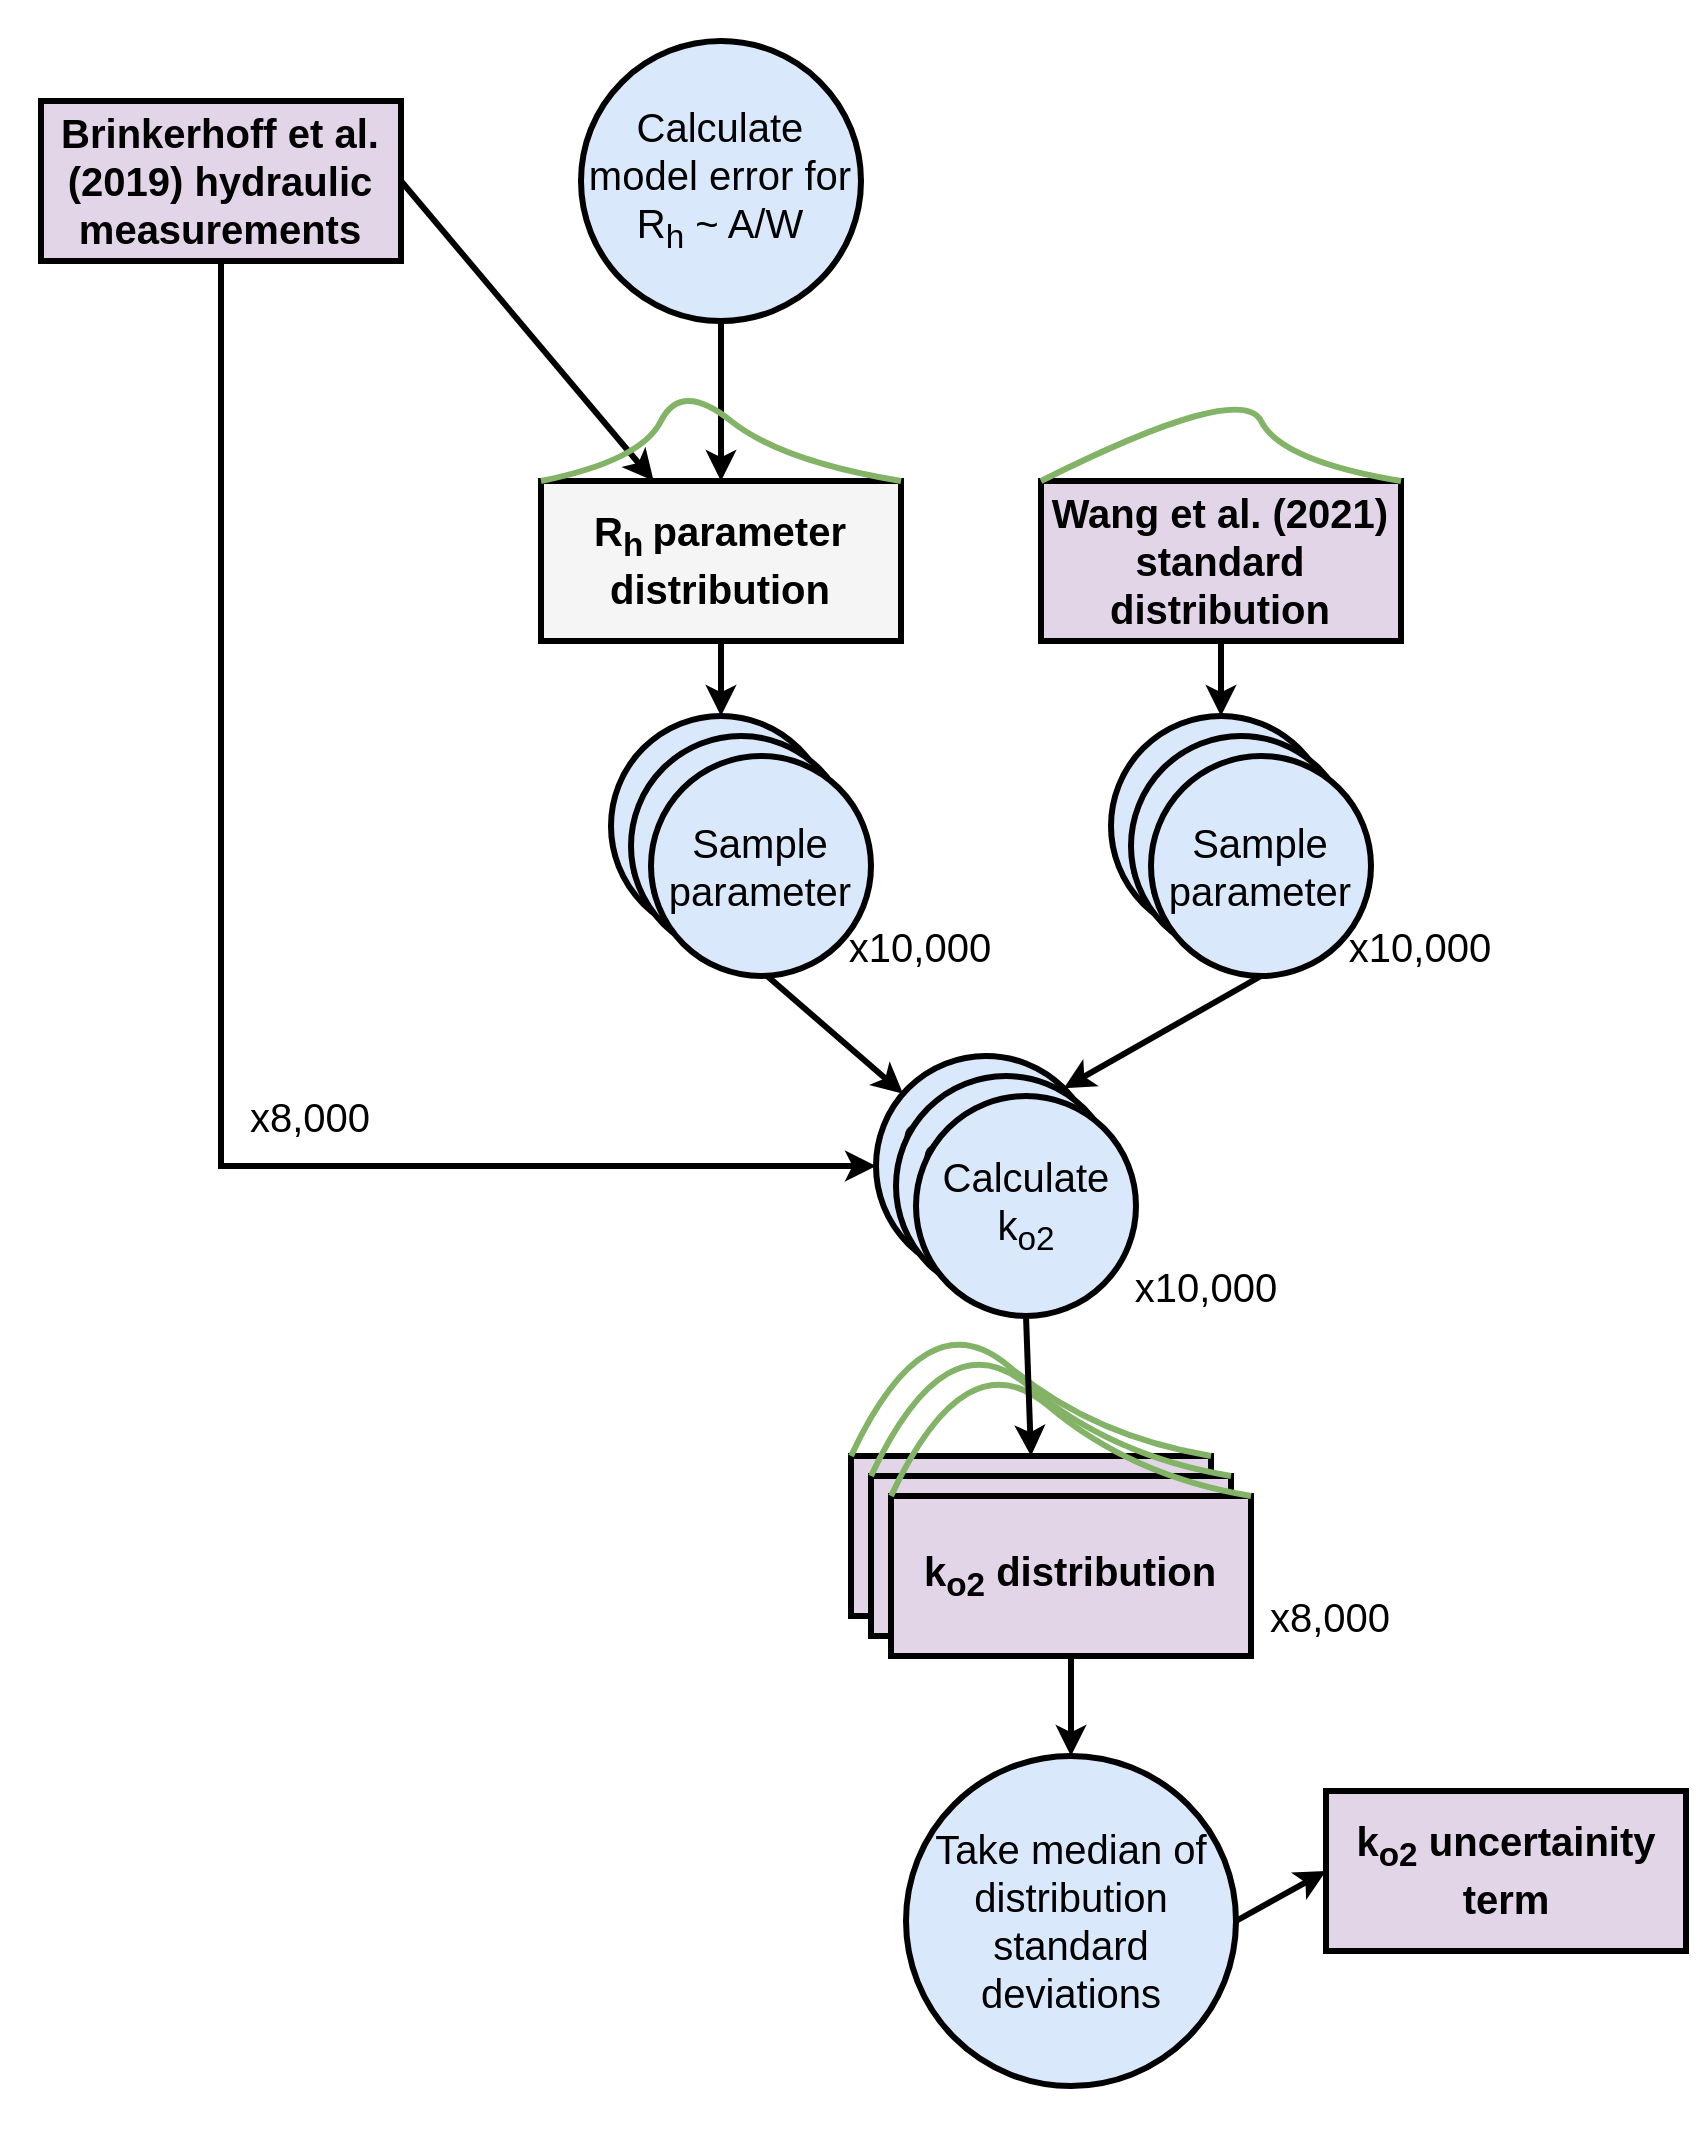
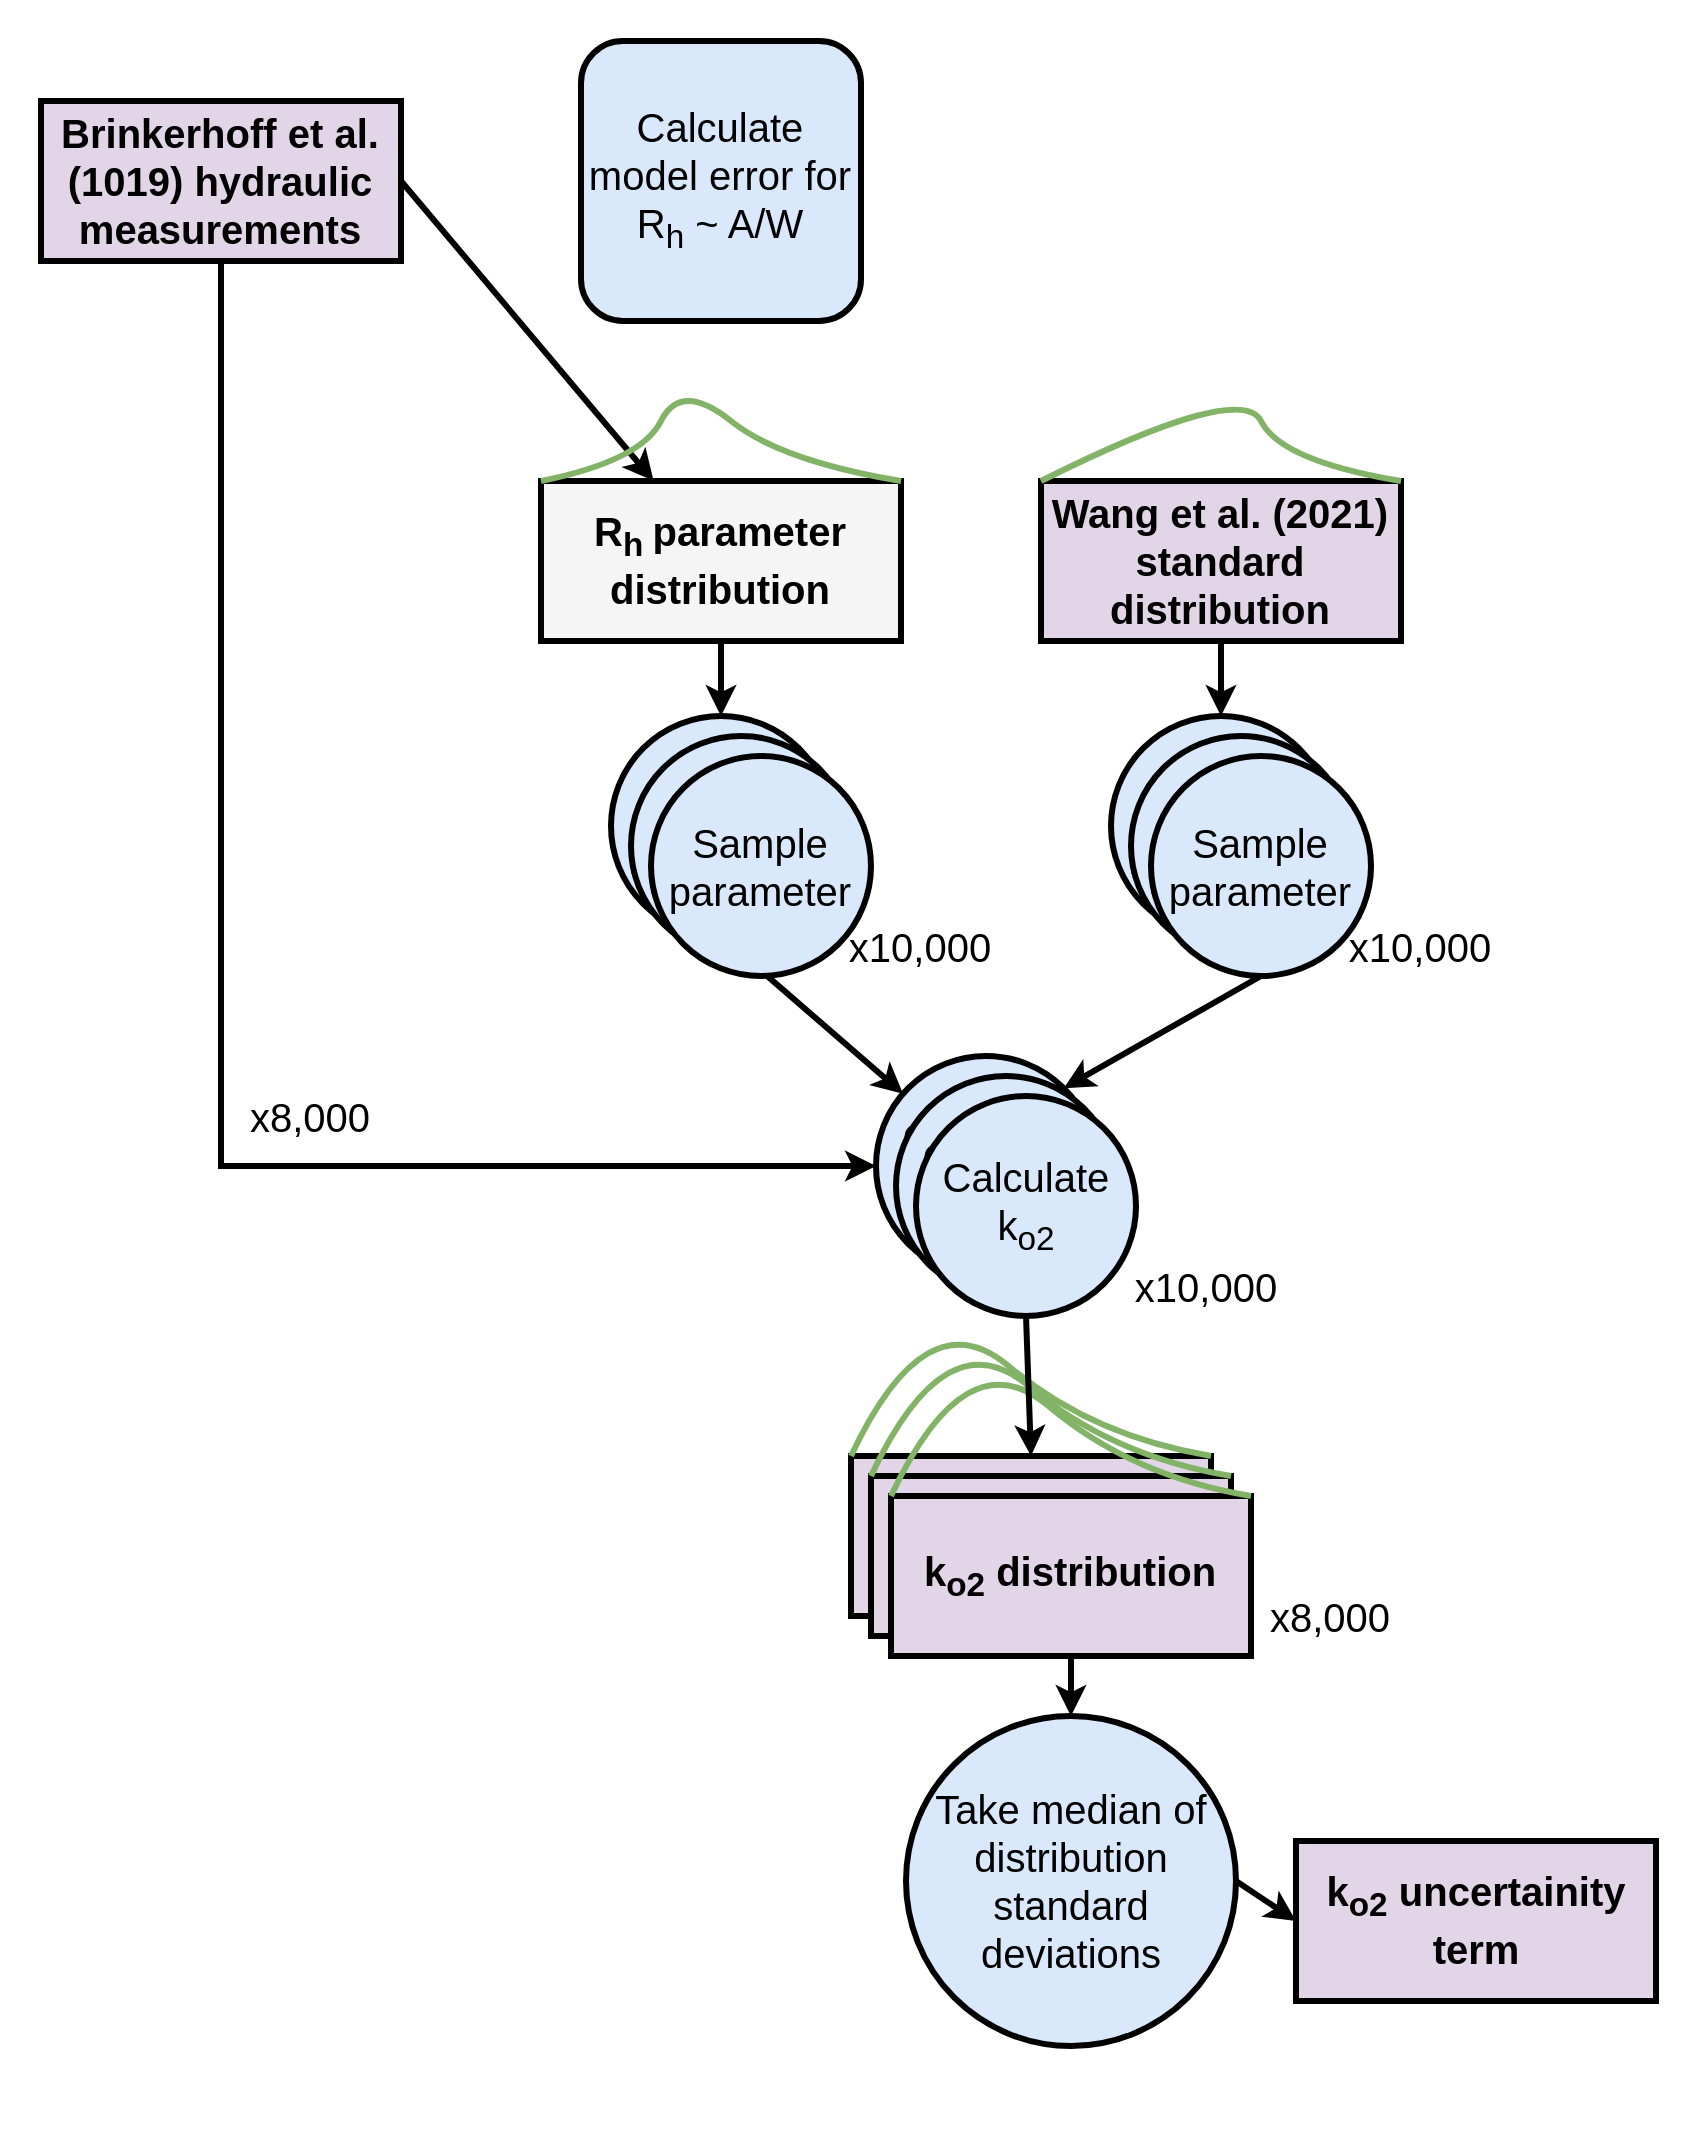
(221, 181) -> (221, 181)
(721, 181) -> (721, 181)
(721, 391) -> none
(1506, 1871) -> (1476, 1921)
(1071, 1921) -> (1071, 1881)
